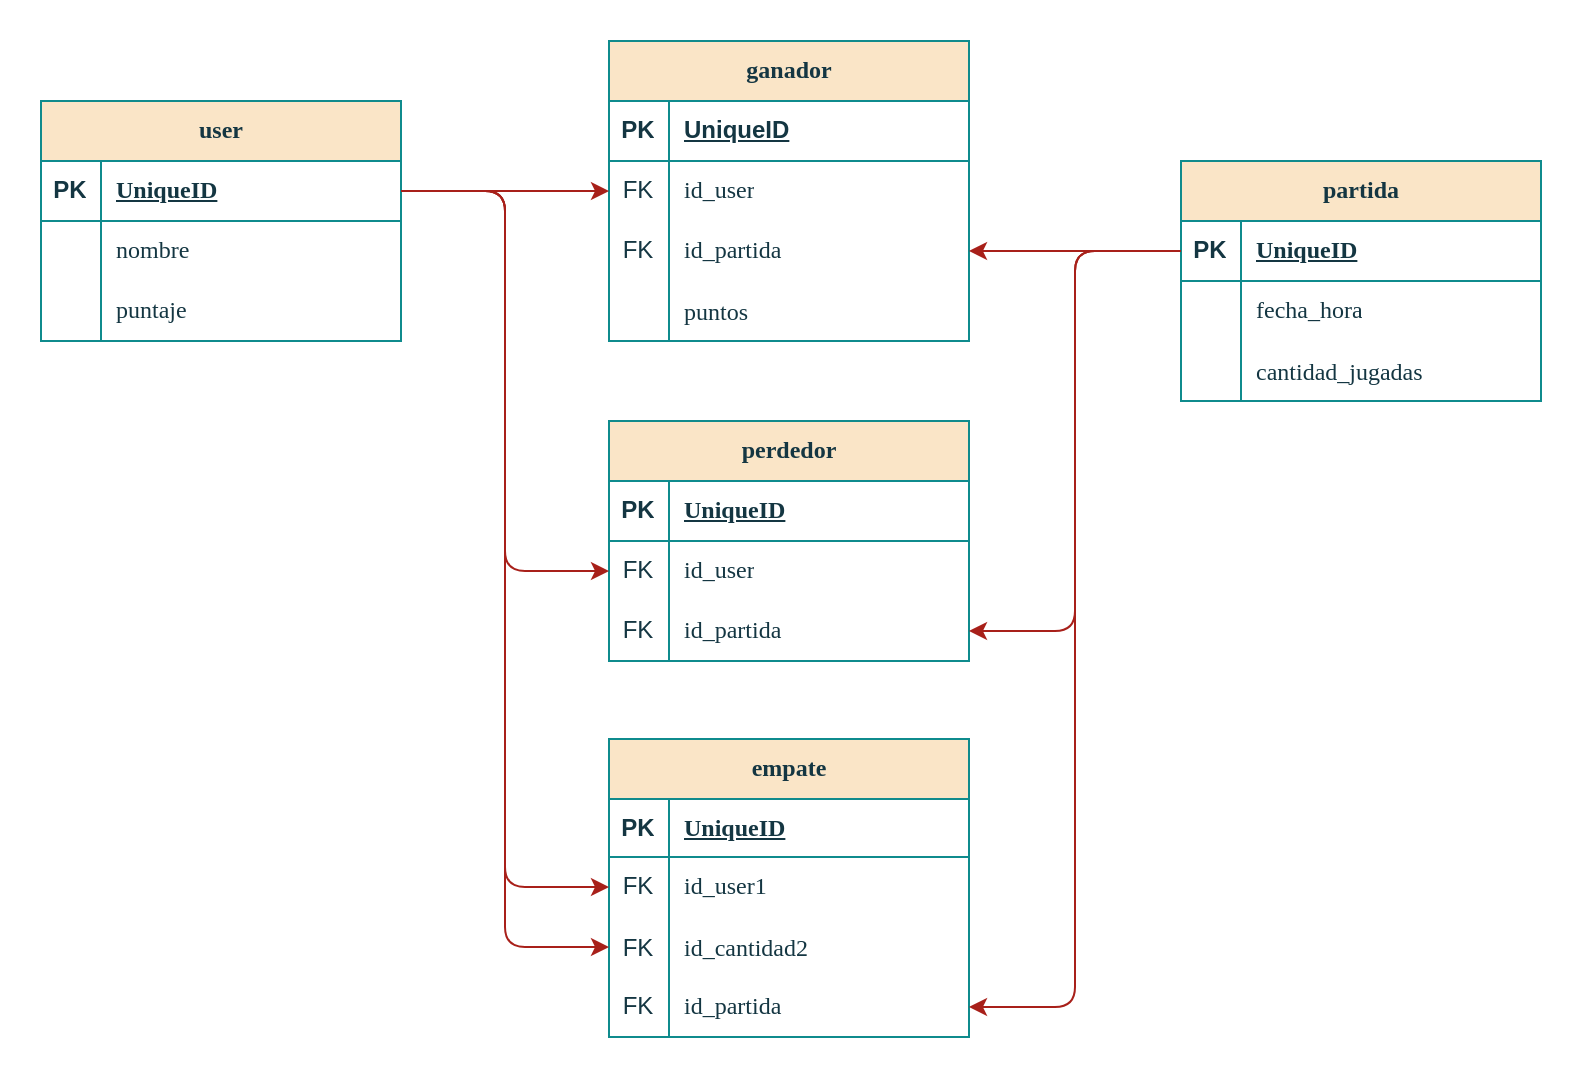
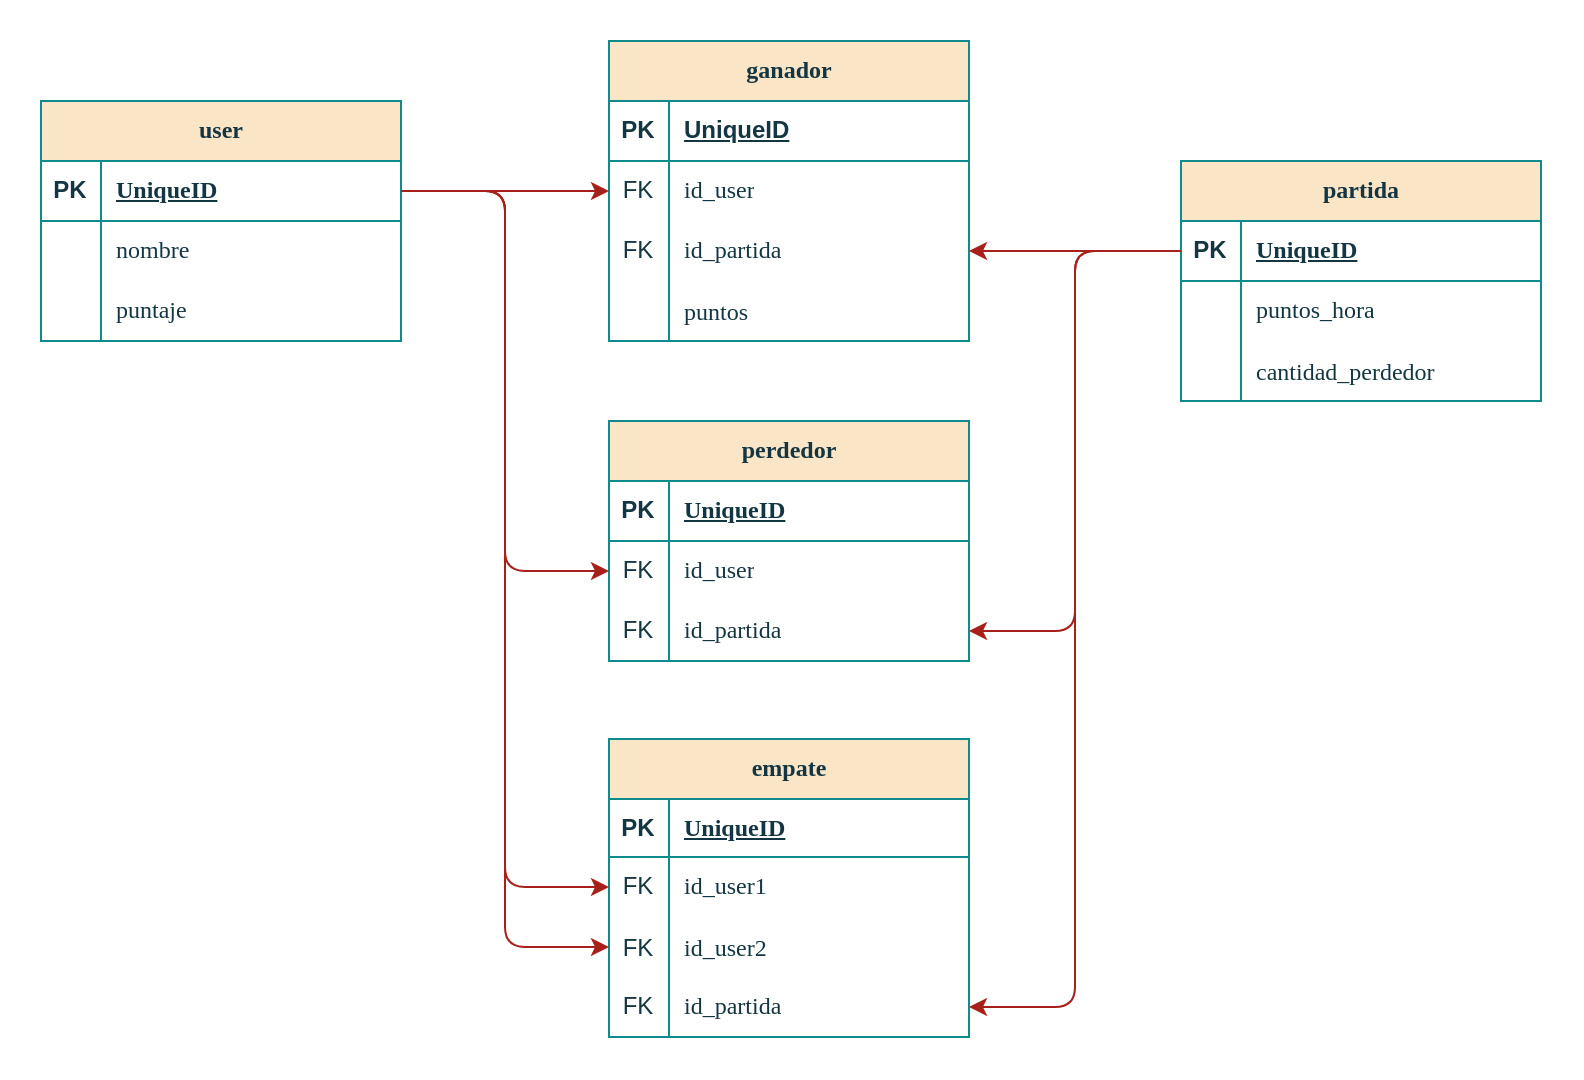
(1324, 311) -> (1331, 311)
(1360, 372) -> (1367, 372)
(758, 948) -> (735, 948)
